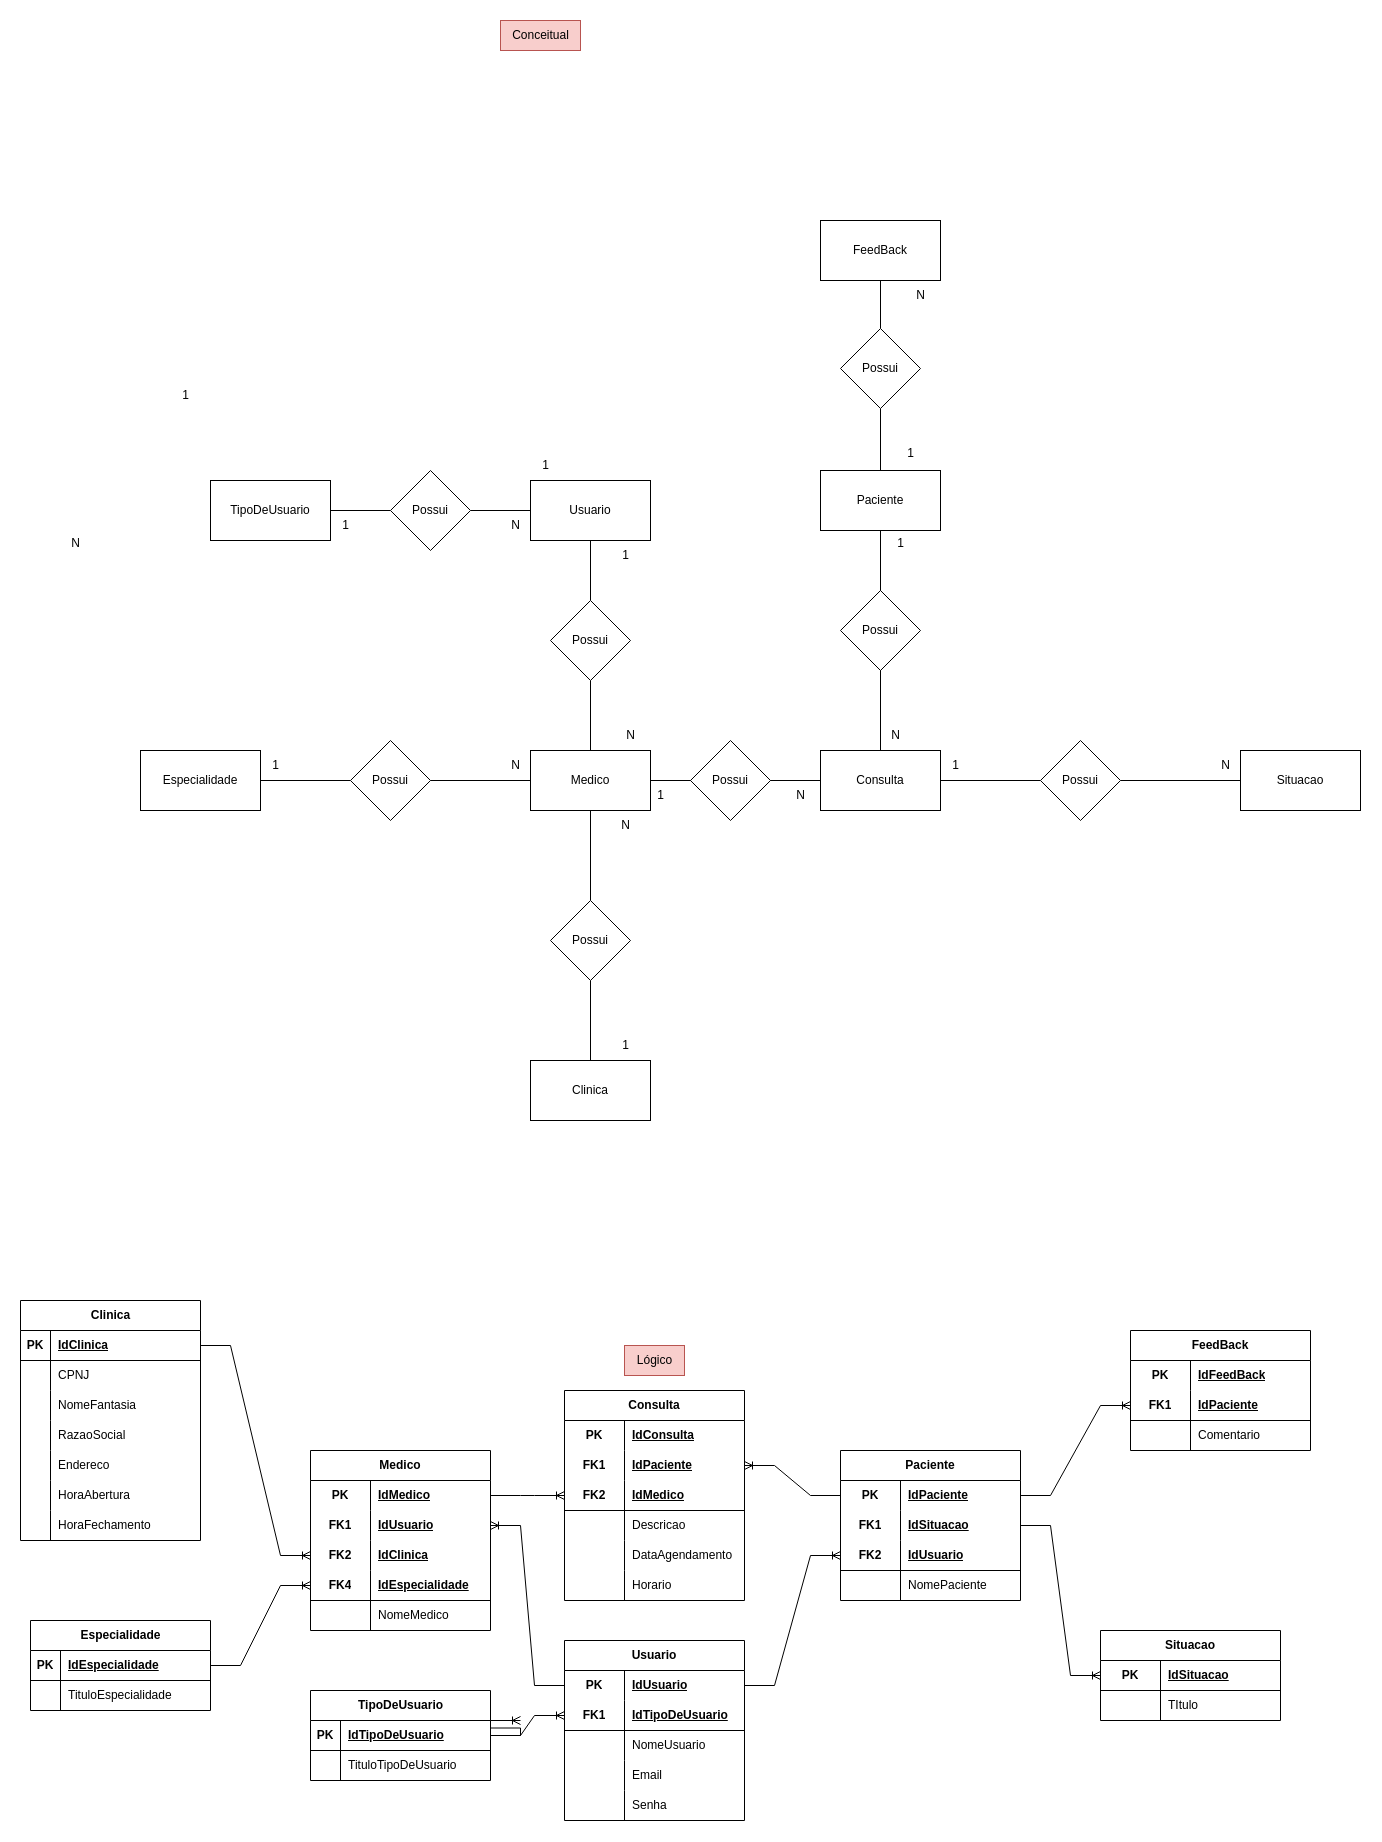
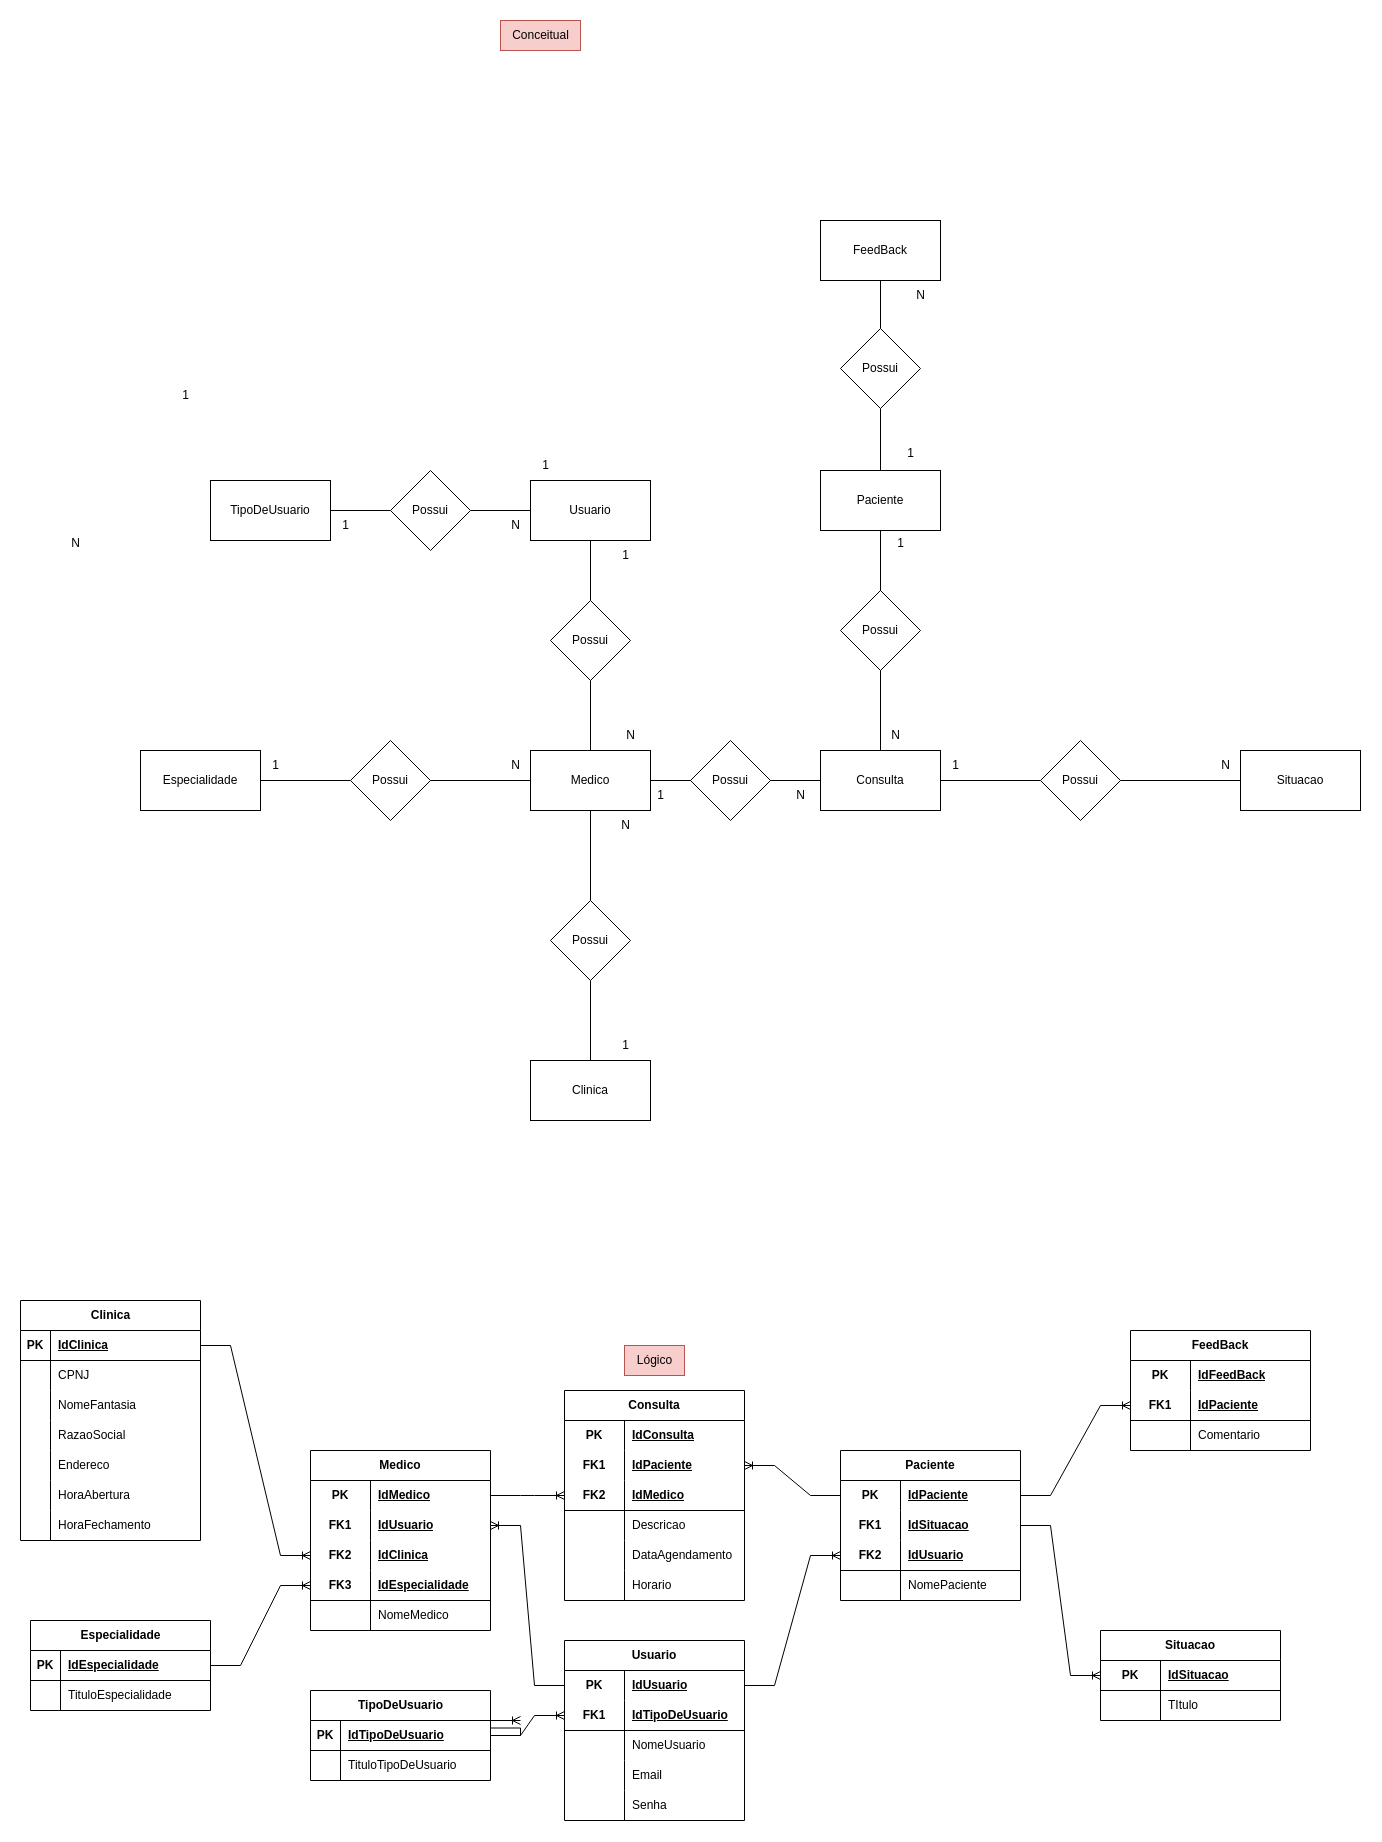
(341, 1586) -> (341, 1586)
